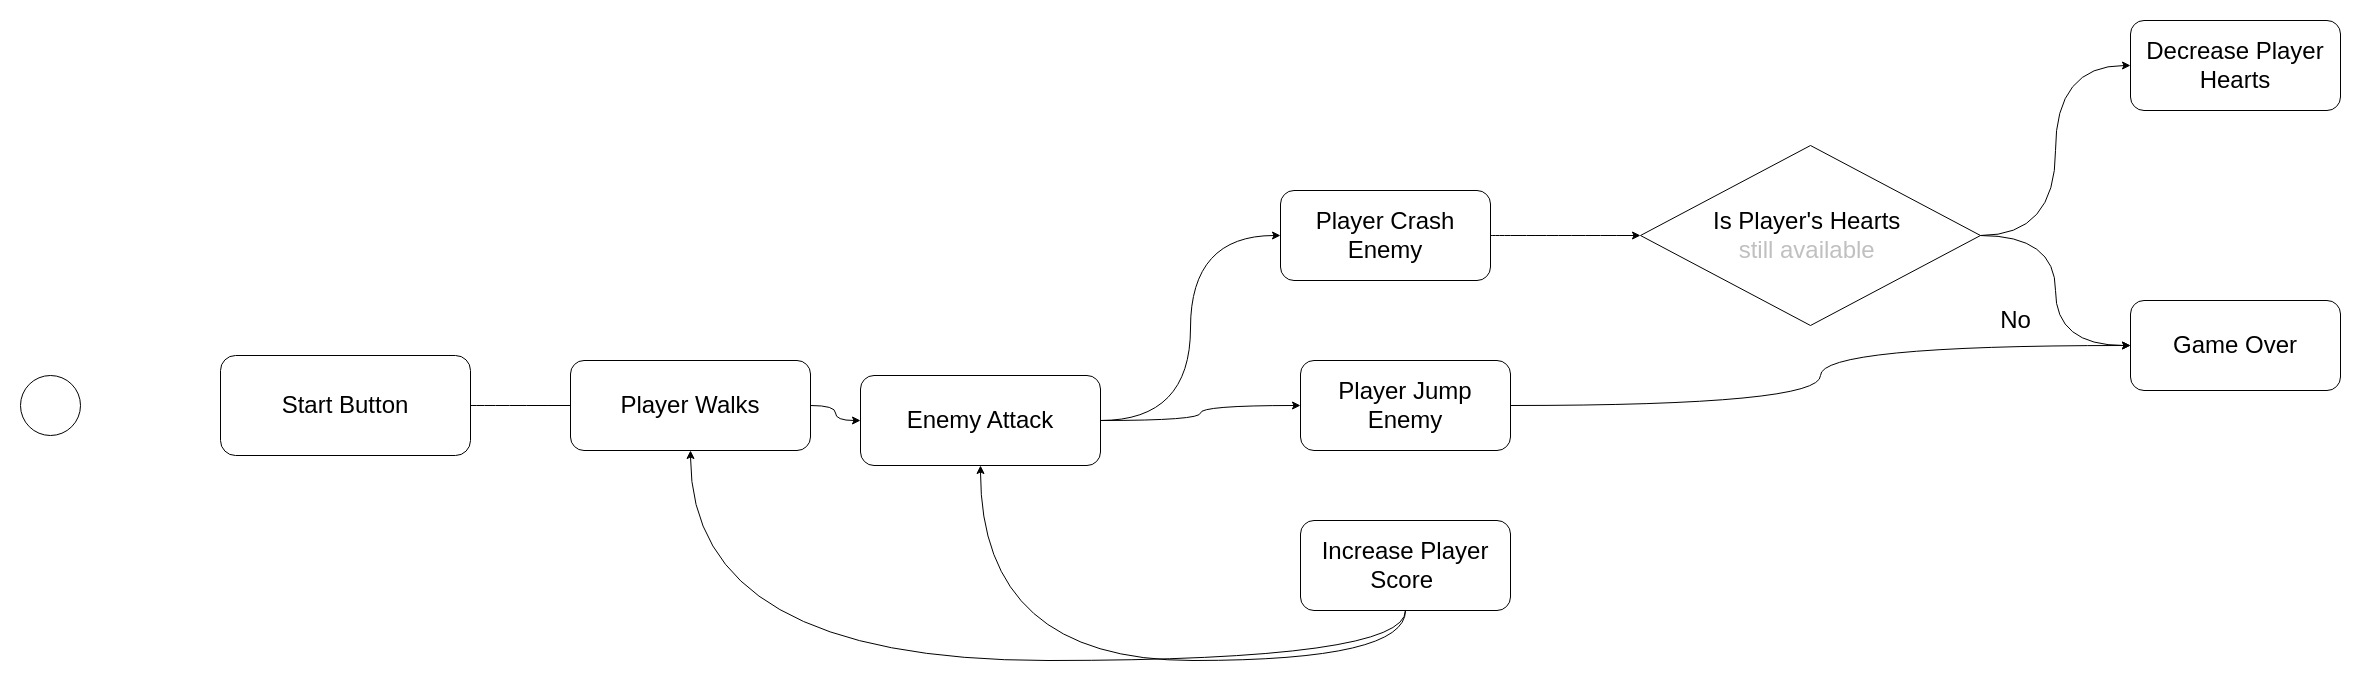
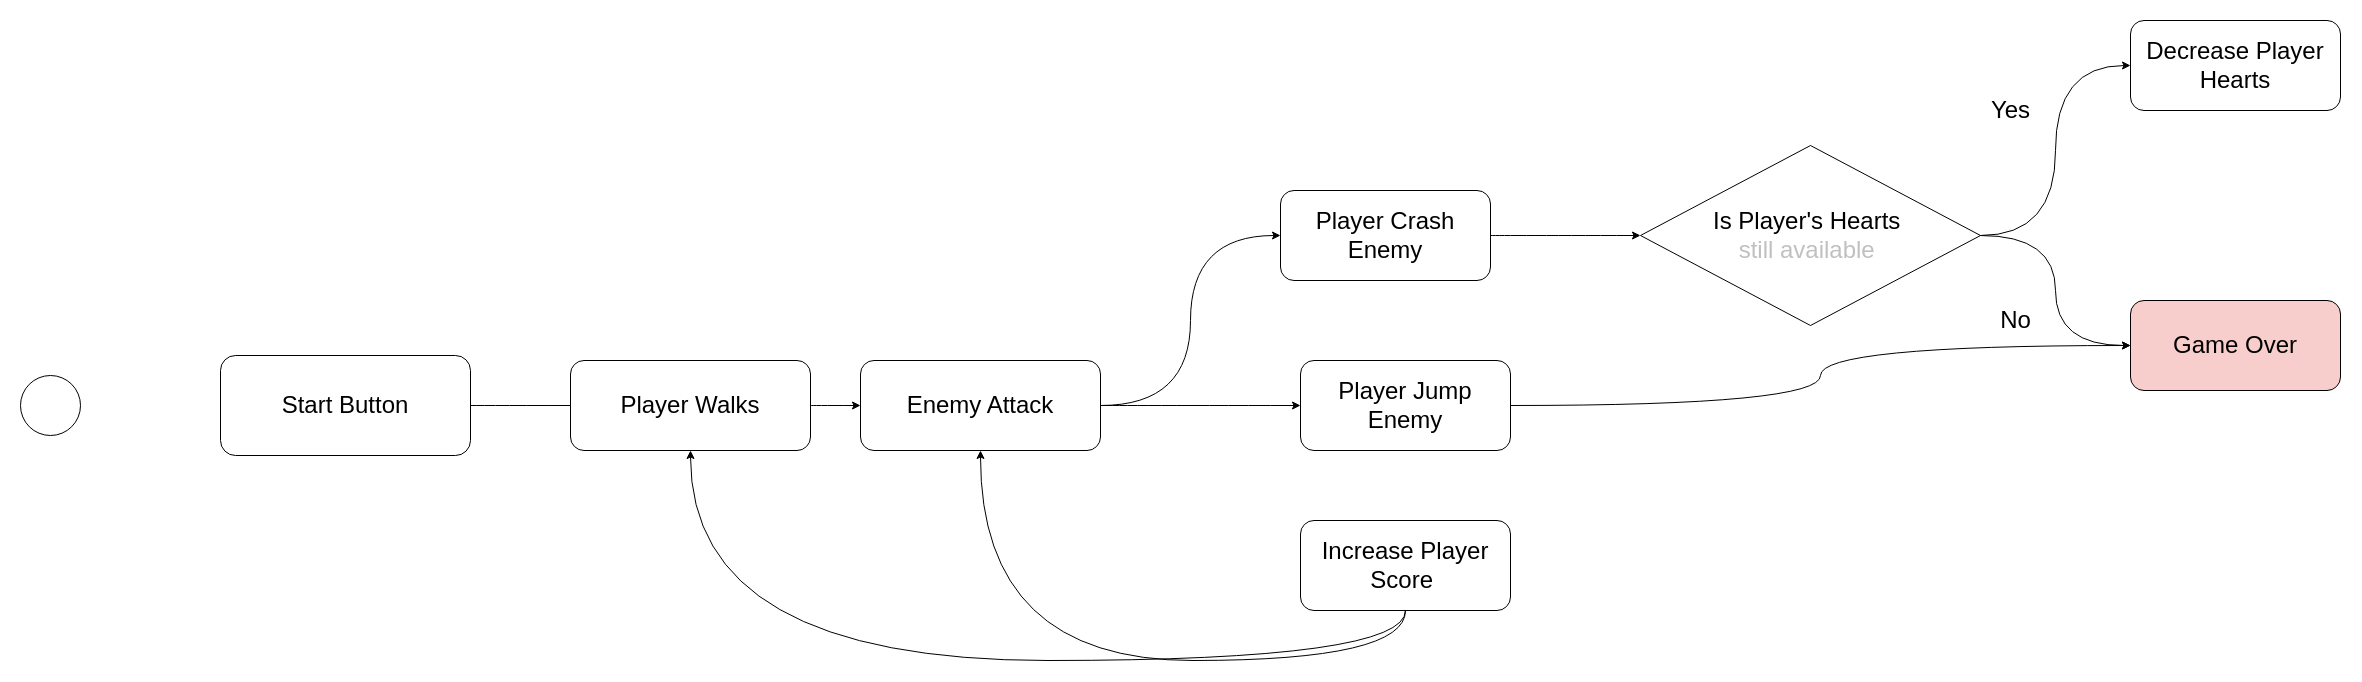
none -> (2011, 111)
(2236, 346) -> (2236, 346)
(981, 421) -> (981, 406)
